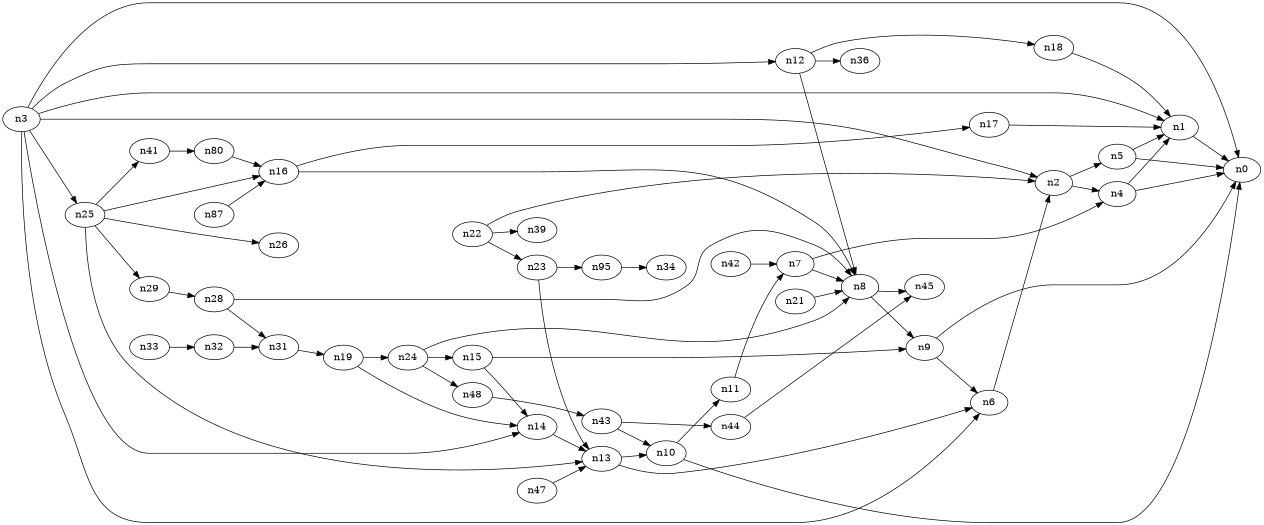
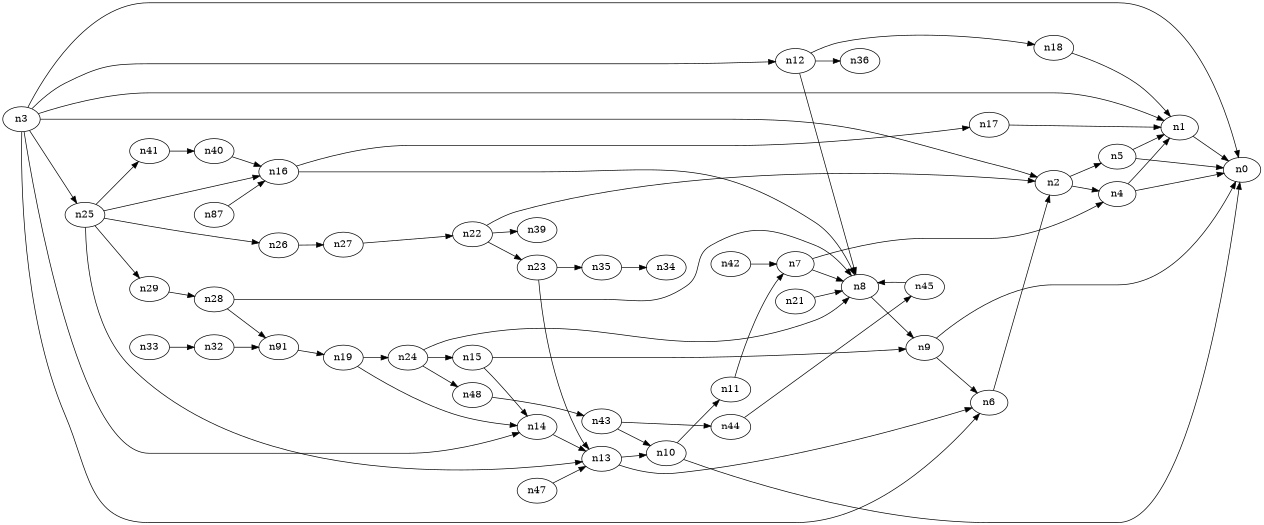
(214, 151) -> (214, 151)
none -> (343, 245)
(602, 268) -> (602, 268)
(888, 292) -> (895, 282)
(279, 347) -> (279, 347)
